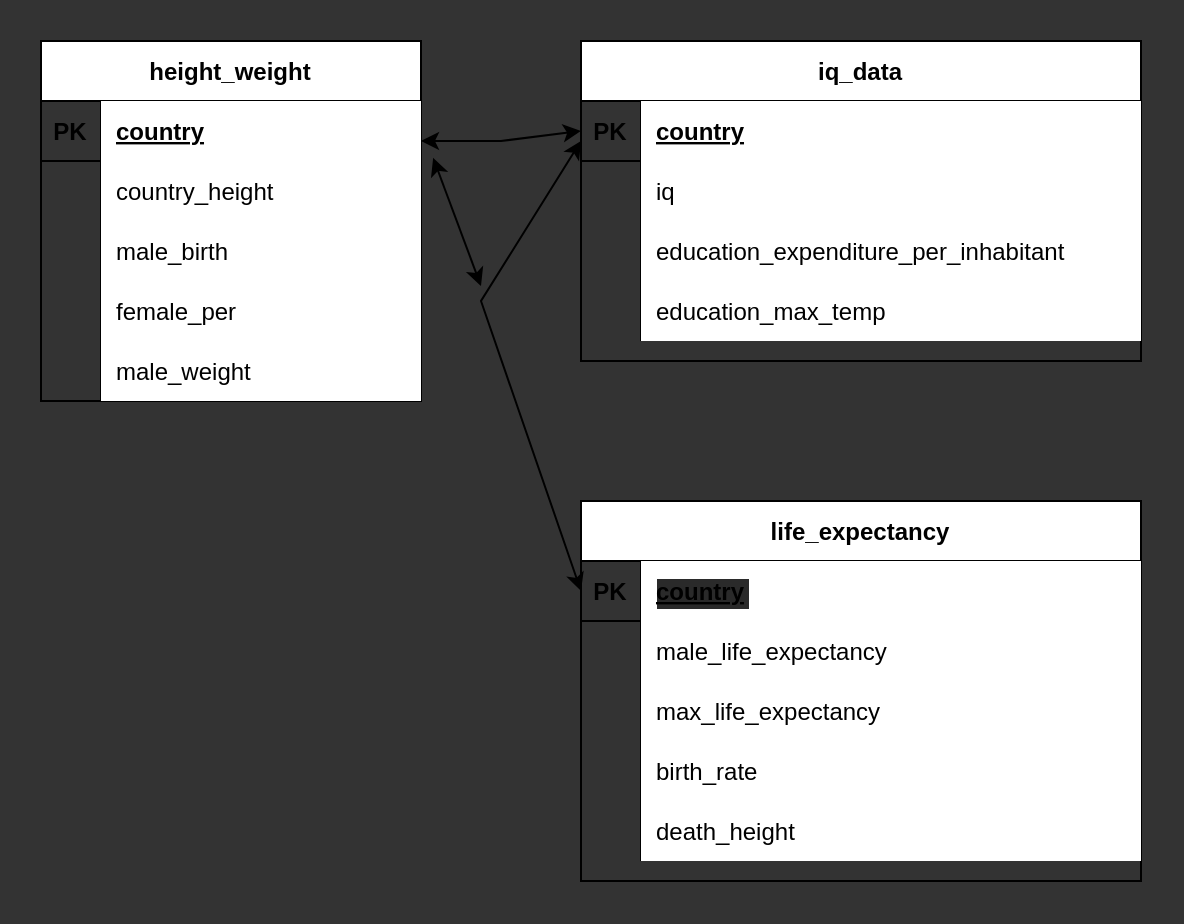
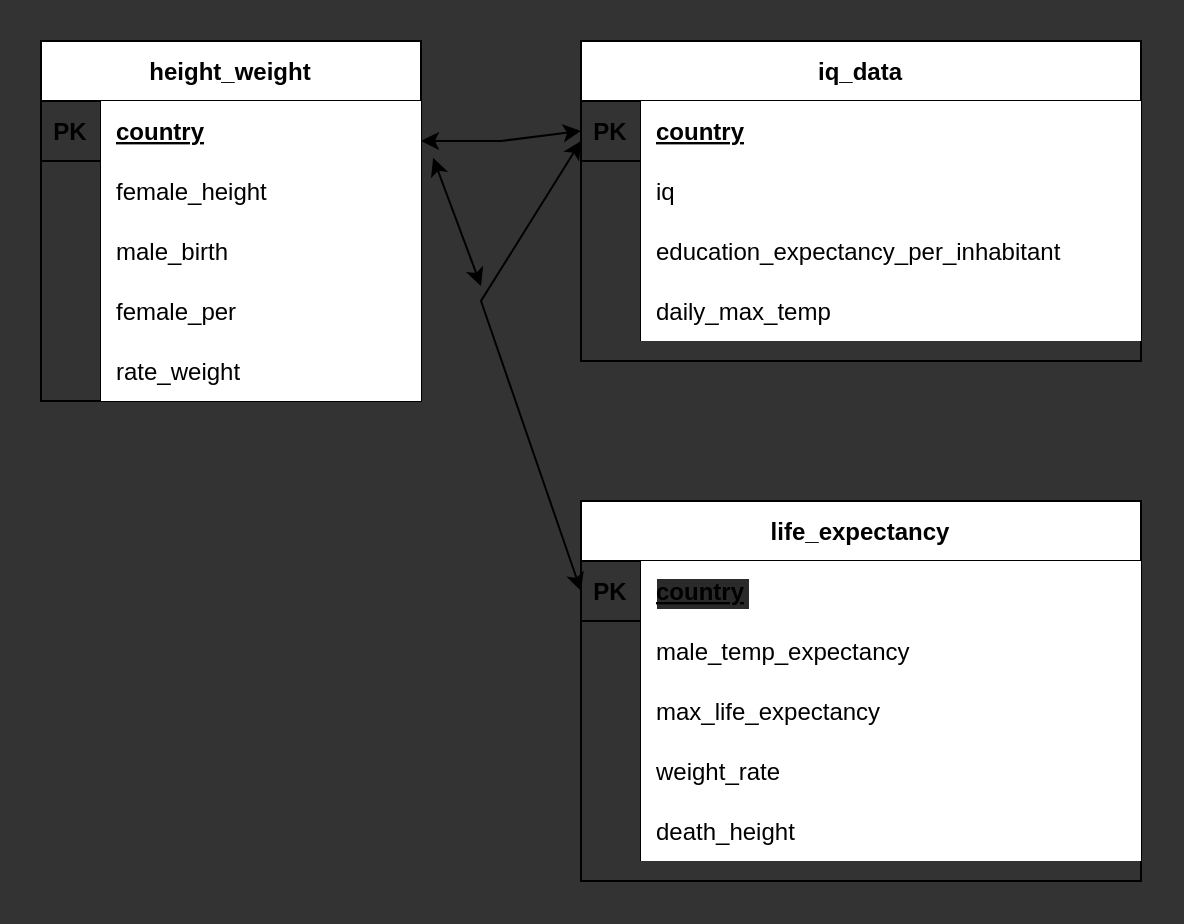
(207, 192) -> (197, 192)
(885, 252) -> (882, 252)
(774, 312) -> (744, 312)
(184, 372) -> (187, 372)
(781, 652) -> (787, 652)
(720, 772) -> (727, 772)
